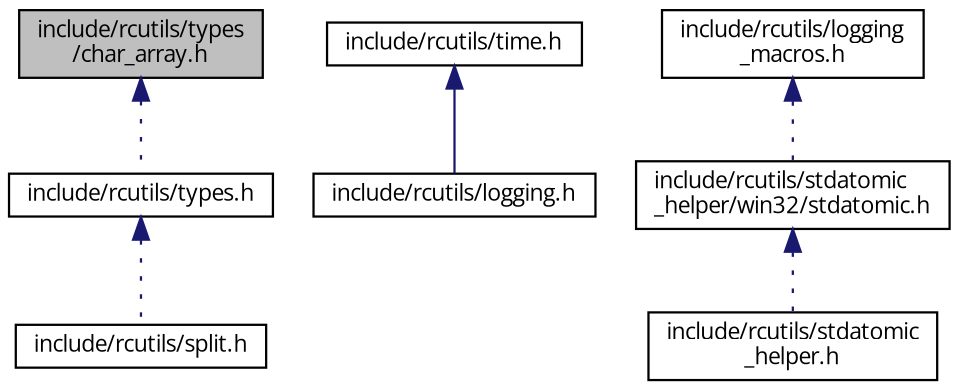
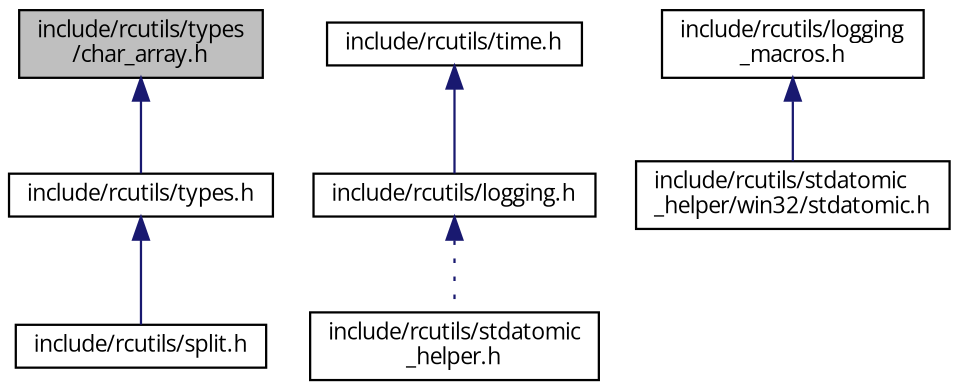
(793, 131) -> (793, 131)
(141, 137) -> (141, 137)
(141, 282) -> (141, 282)
(793, 282) -> (454, 276)
